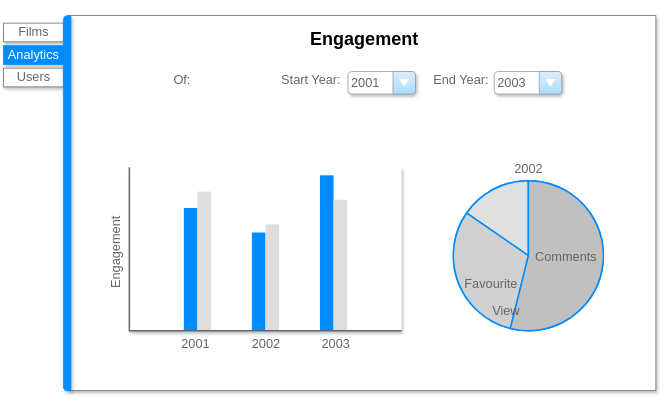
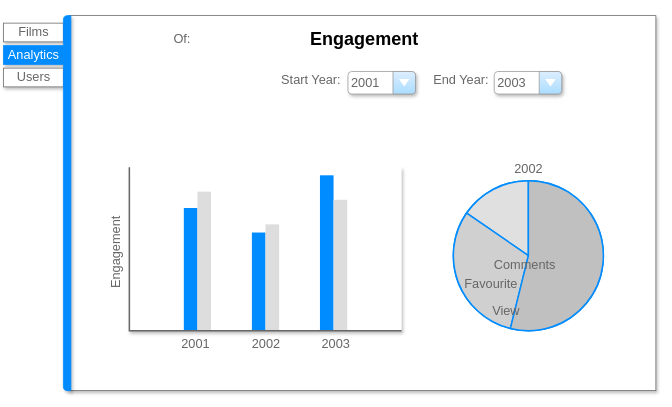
(182, 78) -> (182, 37)
(566, 255) -> (525, 263)
